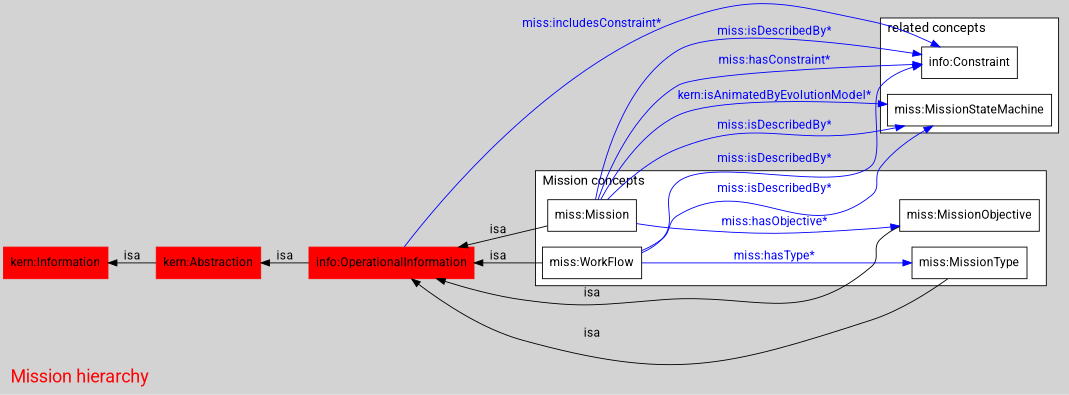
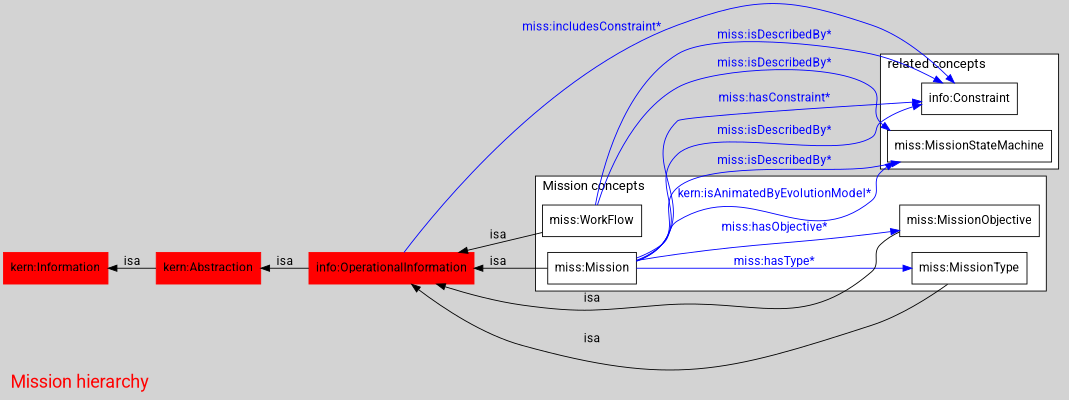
(772, 263) -> (770, 268)
